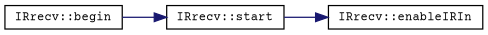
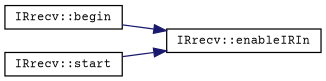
(138, 17) -> (138, 27)
